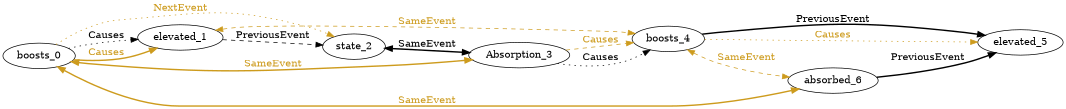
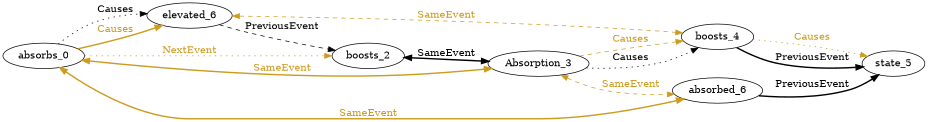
(180, 37) -> (190, 16)
(1020, 42) -> (893, 64)
(354, 47) -> (368, 56)
(39, 56) -> (44, 56)
(737, 68) -> (616, 92)
